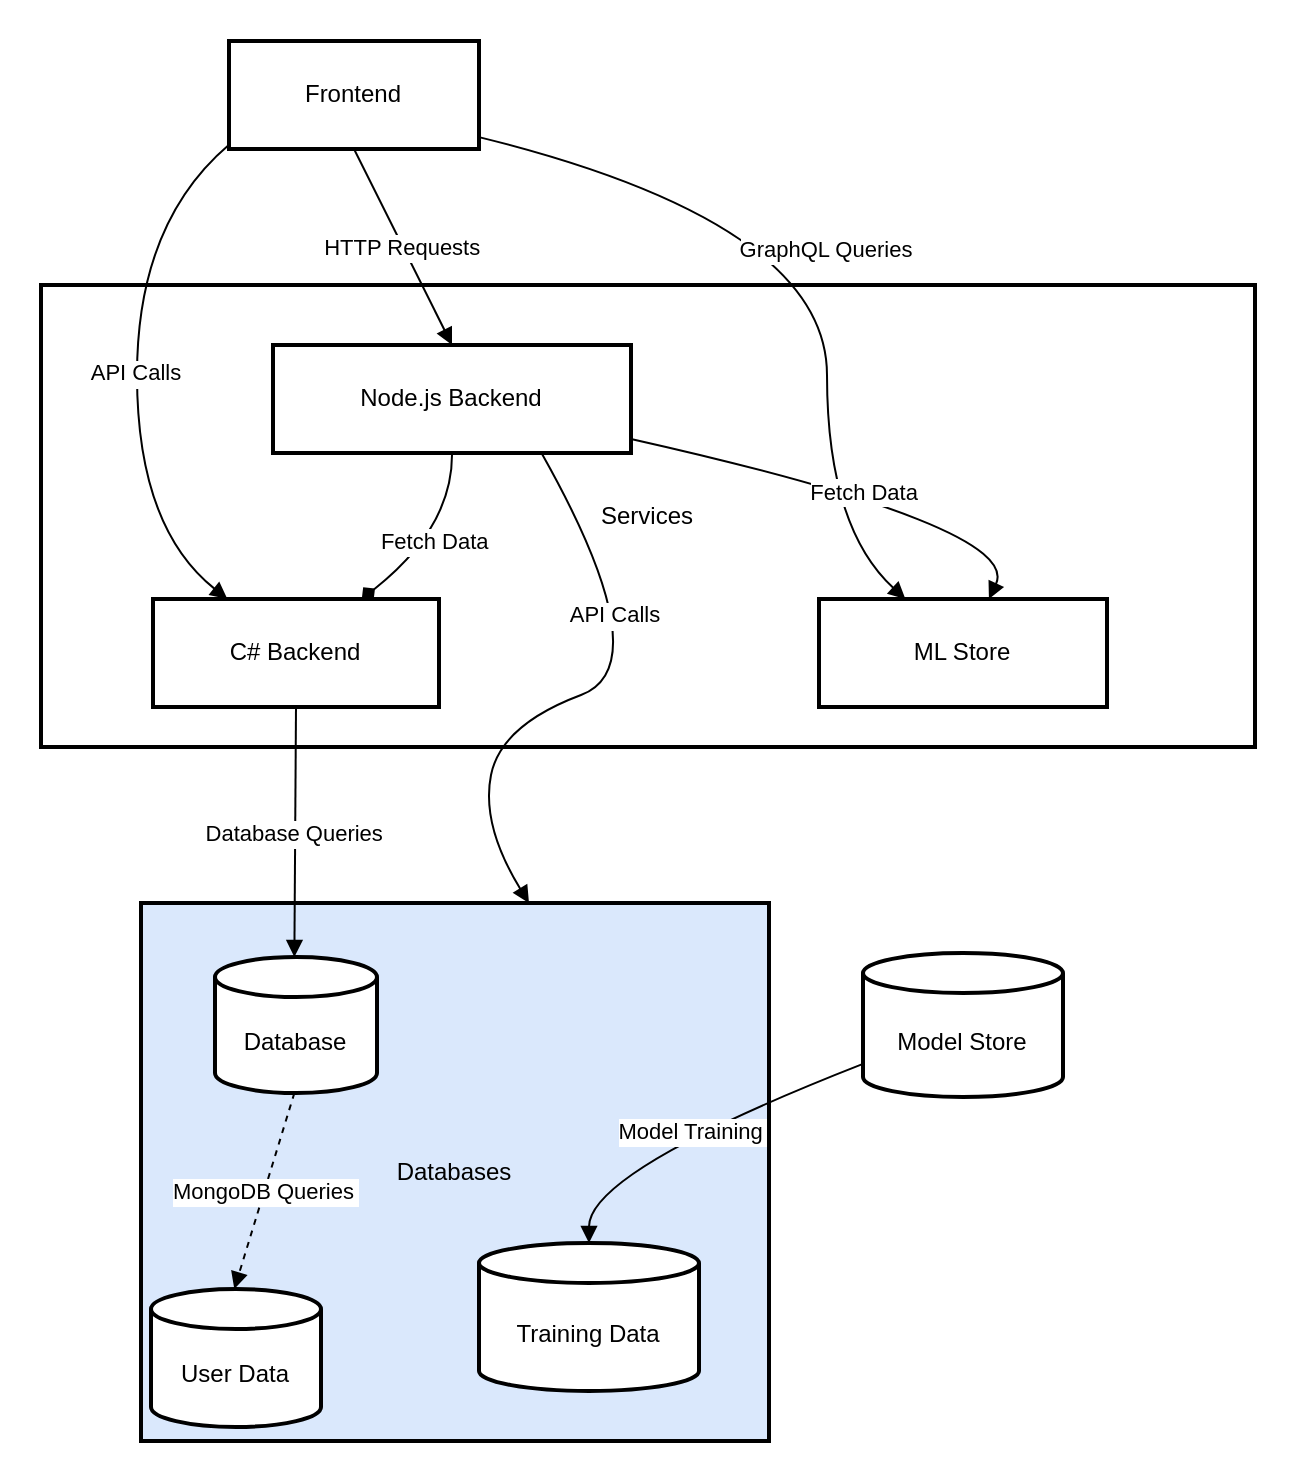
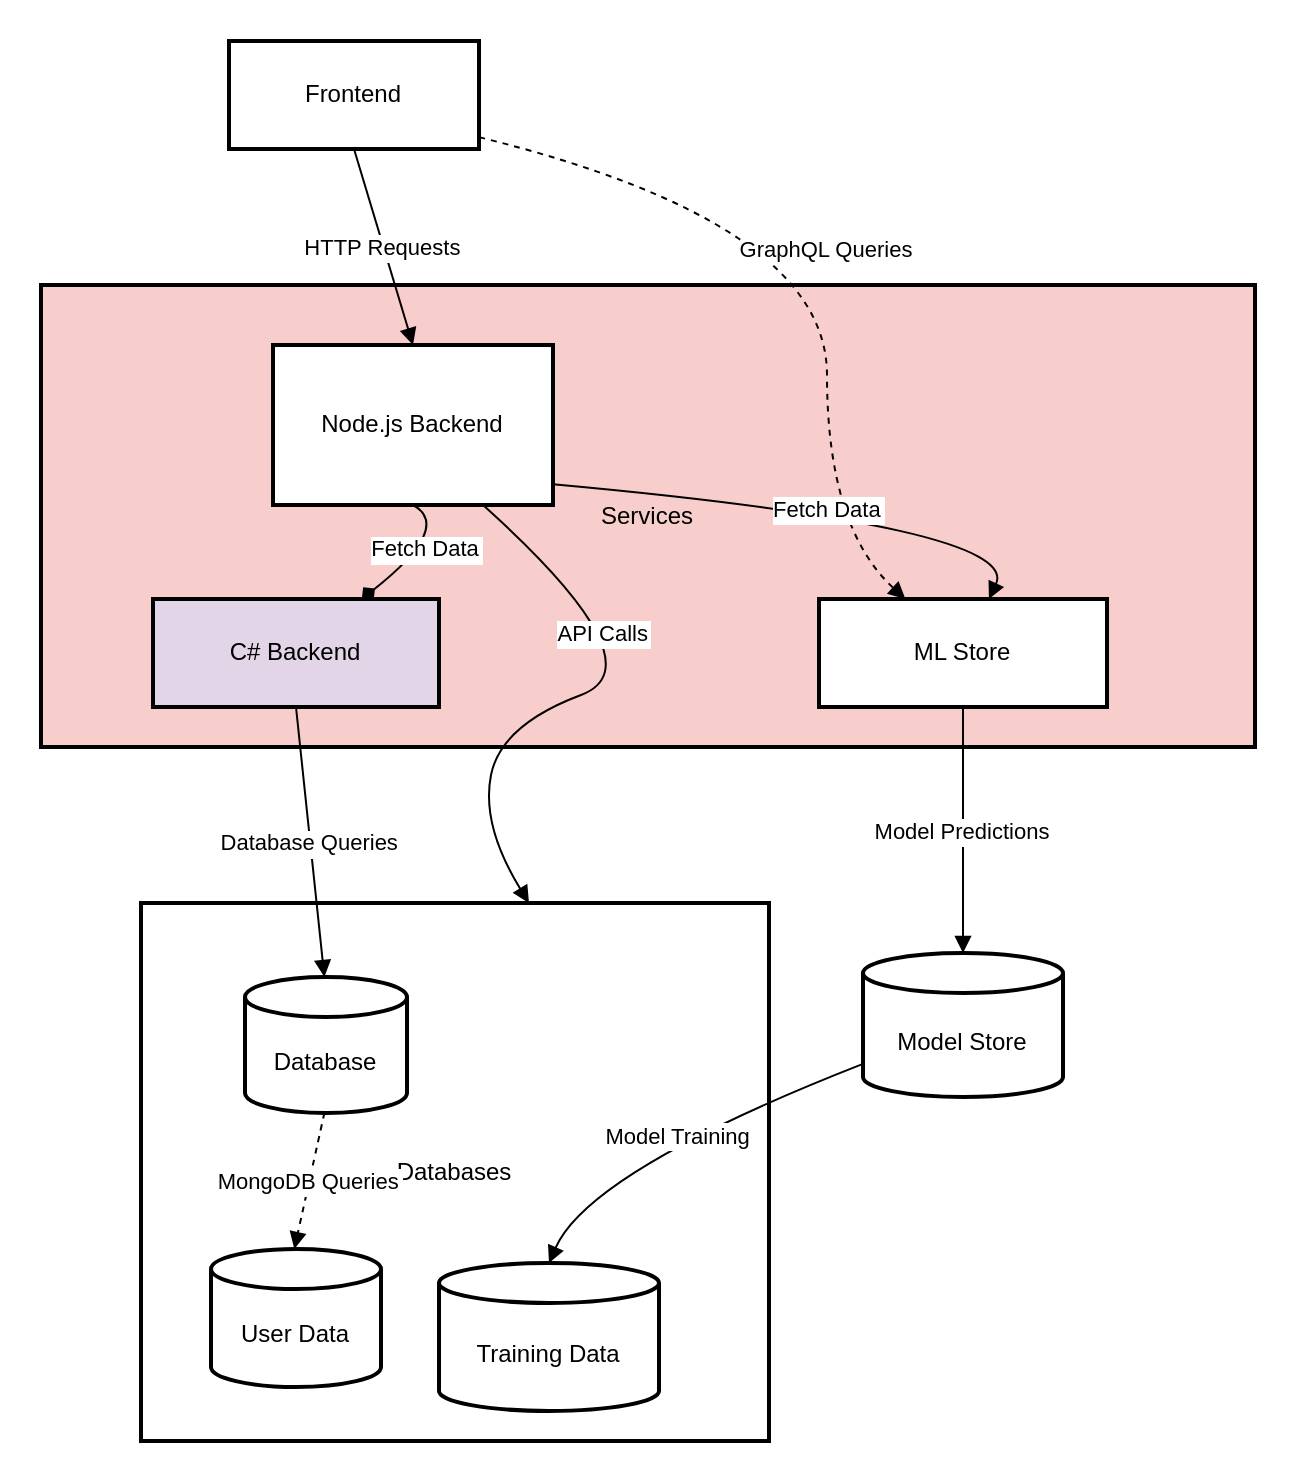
(137, 365) -> none
(452, 399) -> (413, 425)
(829, 422) -> (829, 422)
(648, 516) -> (648, 516)
(296, 653) -> (296, 653)
none -> (963, 825)
(296, 1025) -> (326, 1045)
(455, 1172) -> (455, 1172)
(589, 1317) -> (549, 1337)
(236, 1358) -> (296, 1318)
